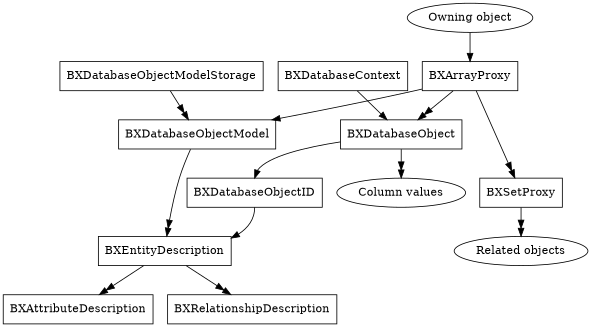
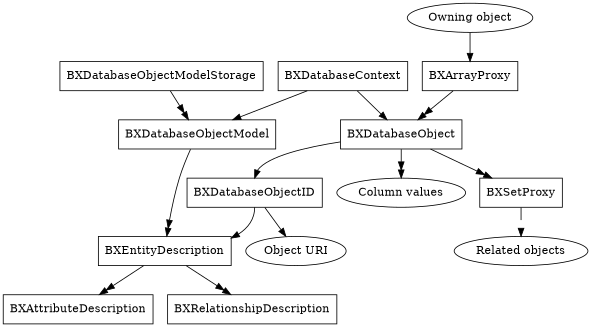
(351, 104) -> (274, 104)
(492, 127) -> (454, 160)
(521, 214) -> (521, 214)
none -> (296, 251)
